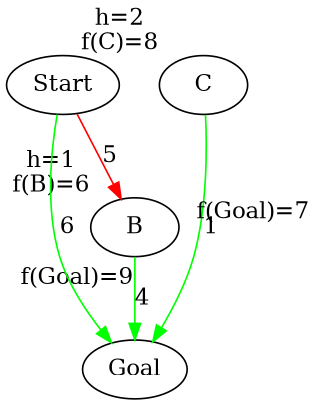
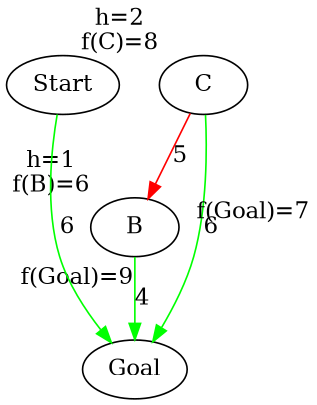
(95, 149) -> (173, 149)
(212, 227) -> (212, 227)
